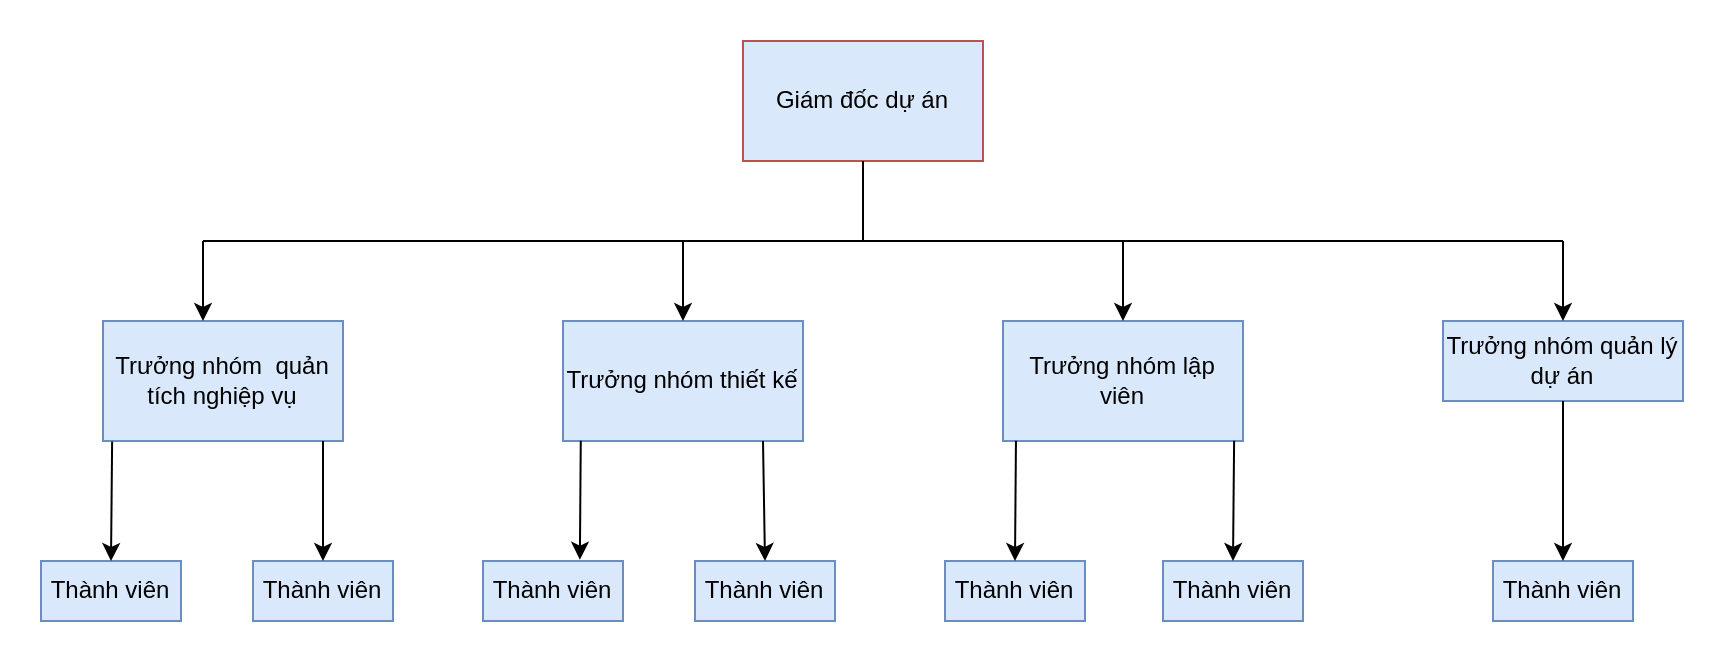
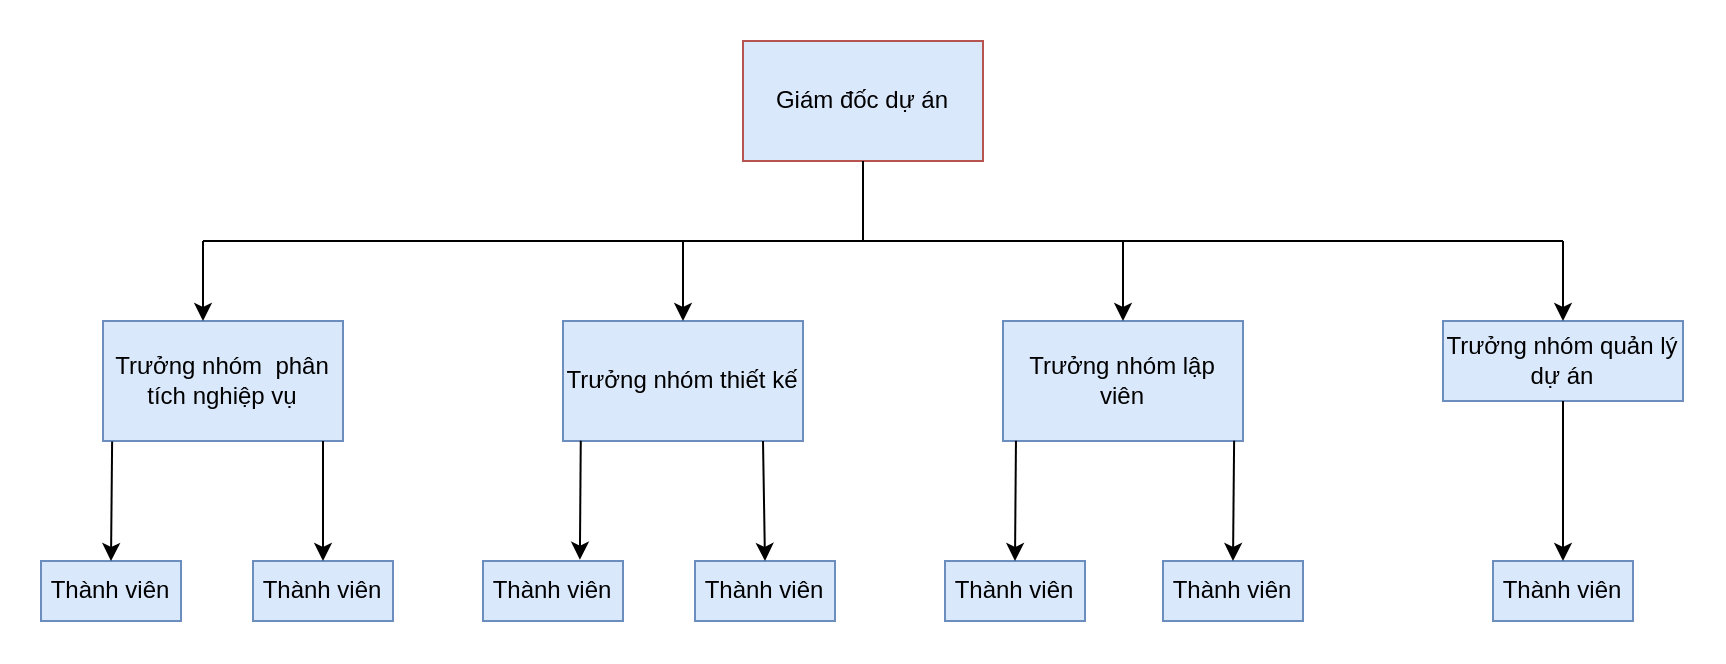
(223, 381) -> (223, 381)
